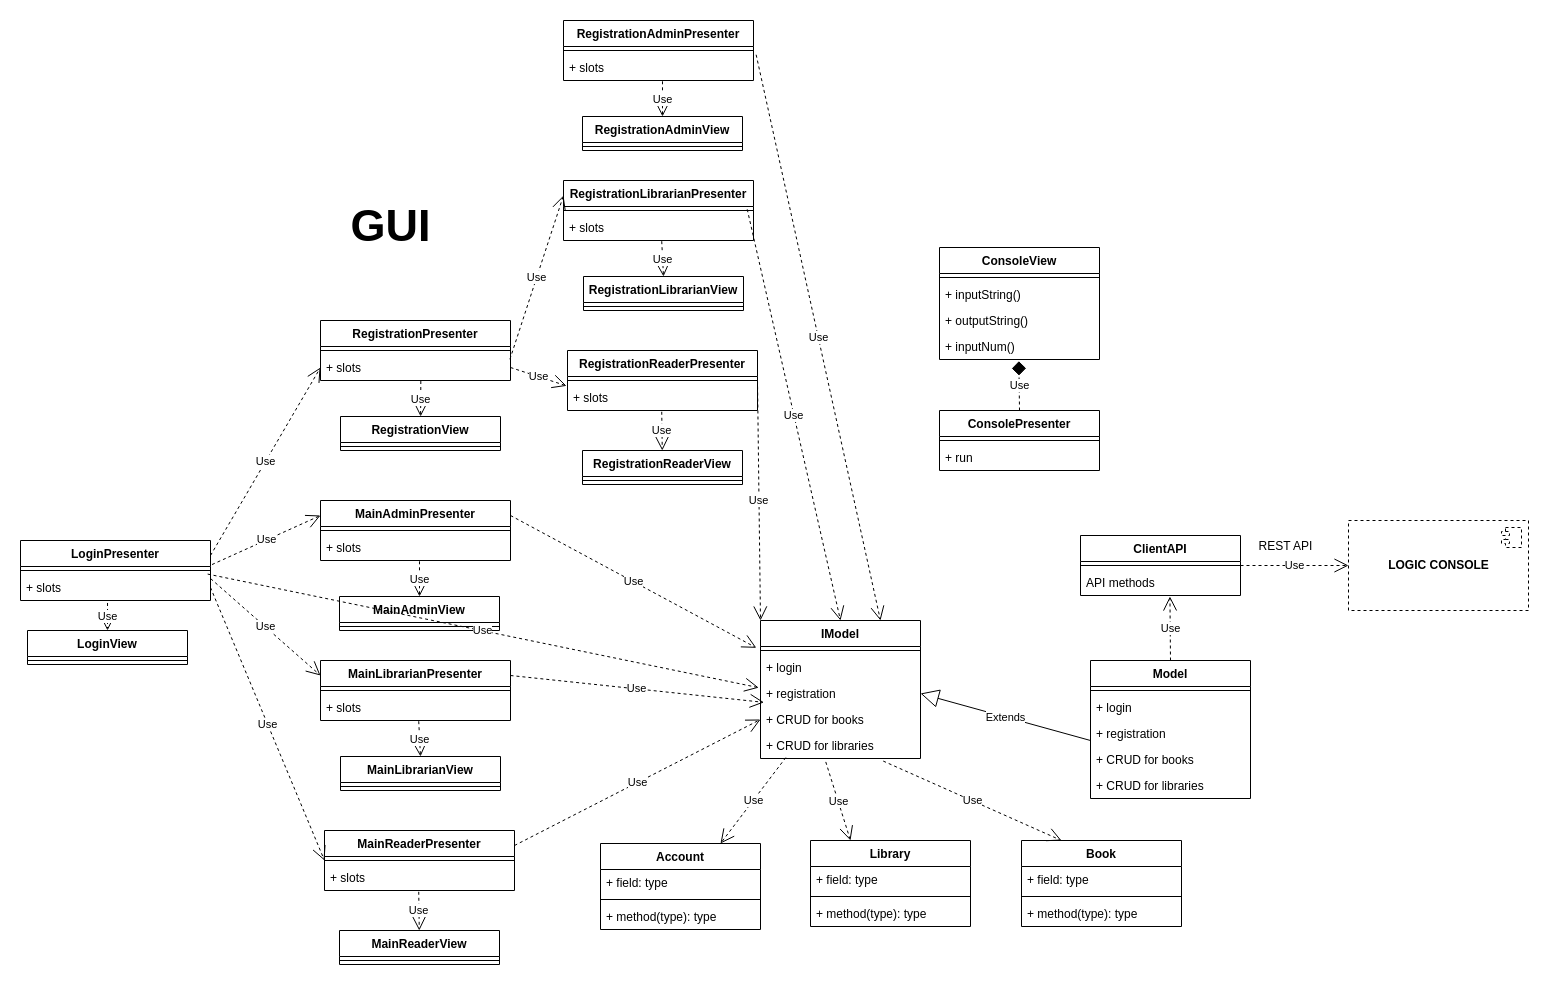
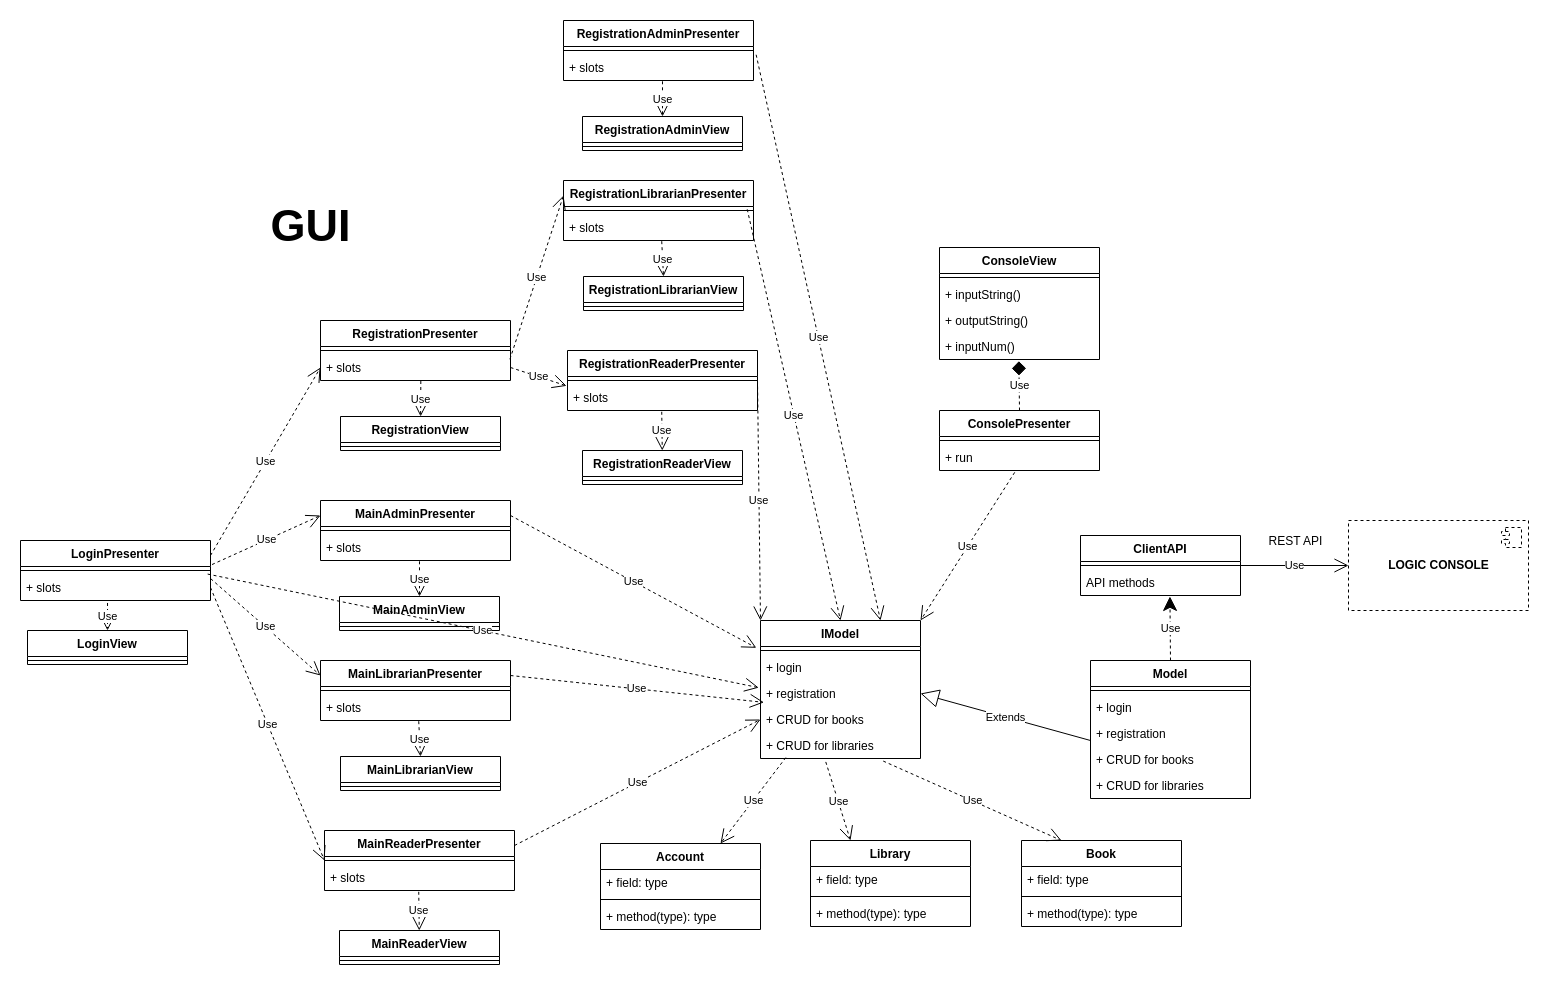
(391, 226) -> (311, 226)
none -> (968, 545)
(1286, 547) -> (1296, 542)
(1263, 566) -> (1263, 566)
(1170, 605) -> (1170, 609)
